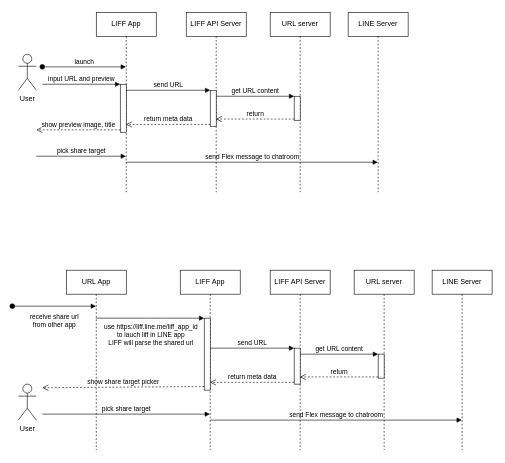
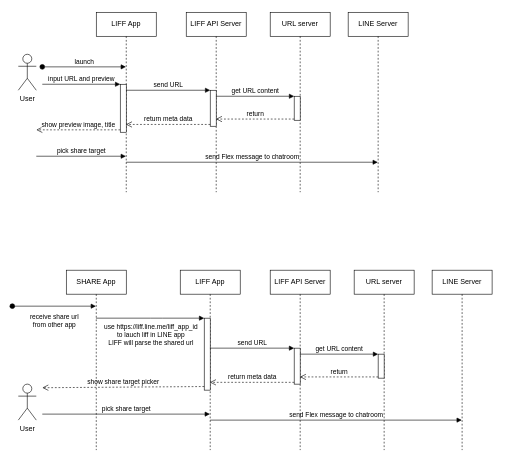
(96, 282) -> (96, 282)
